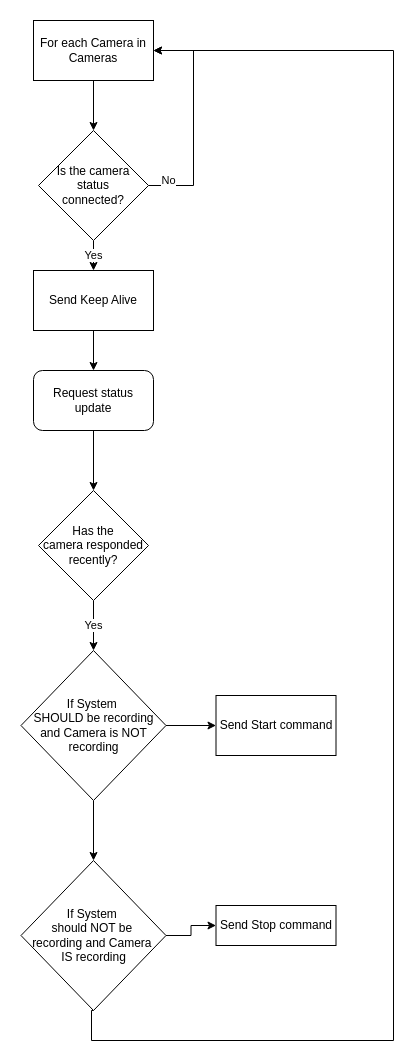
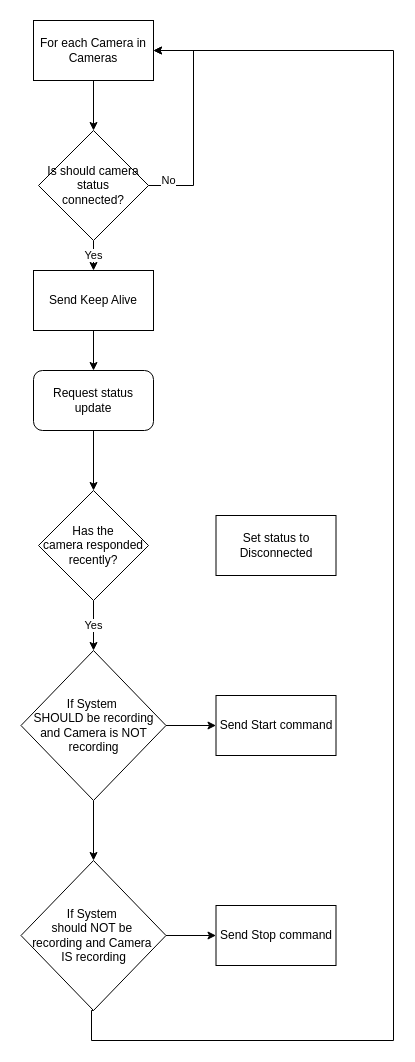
(94, 186) -> (94, 186)
none -> (276, 546)
(276, 926) -> (276, 936)
